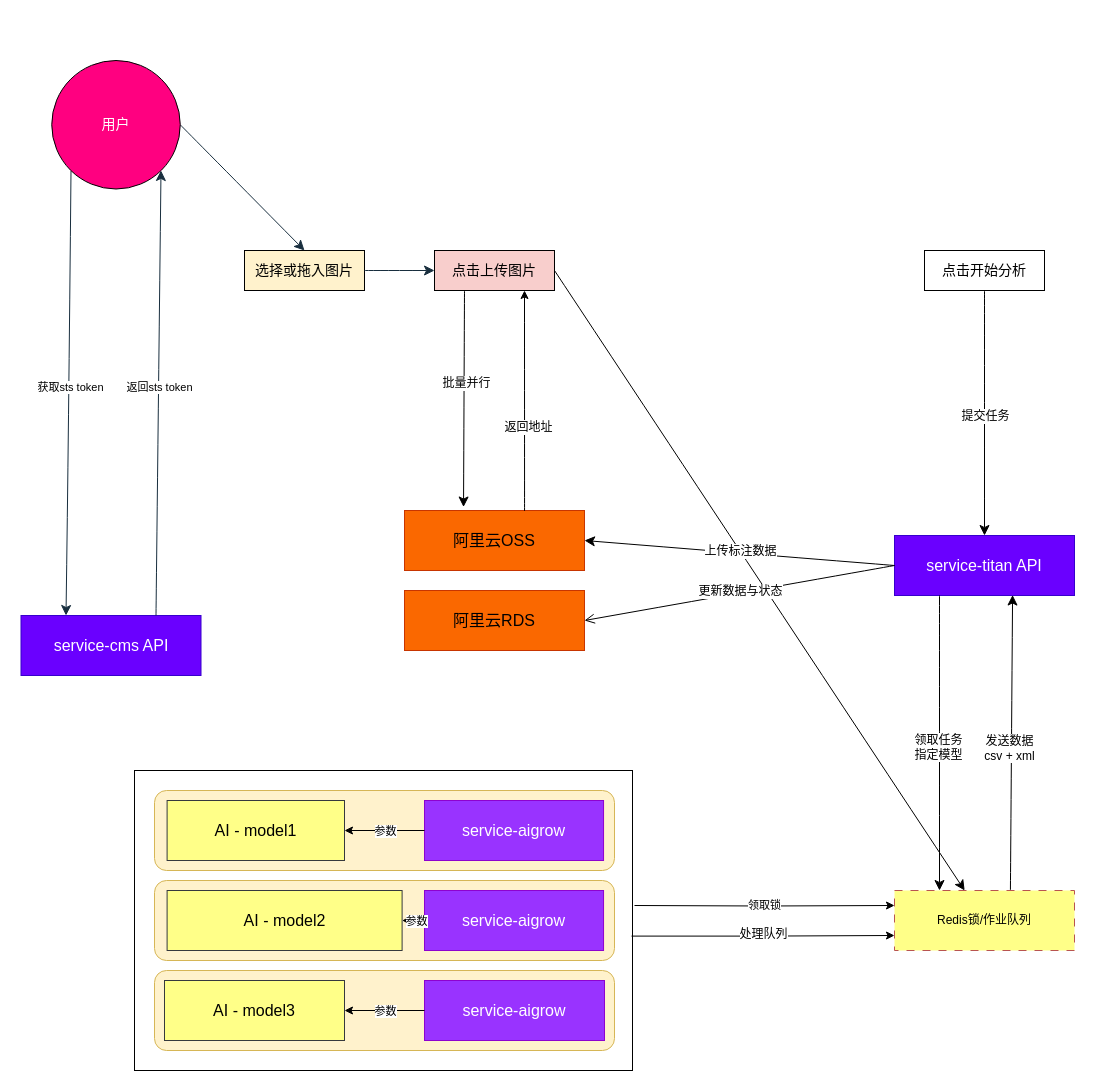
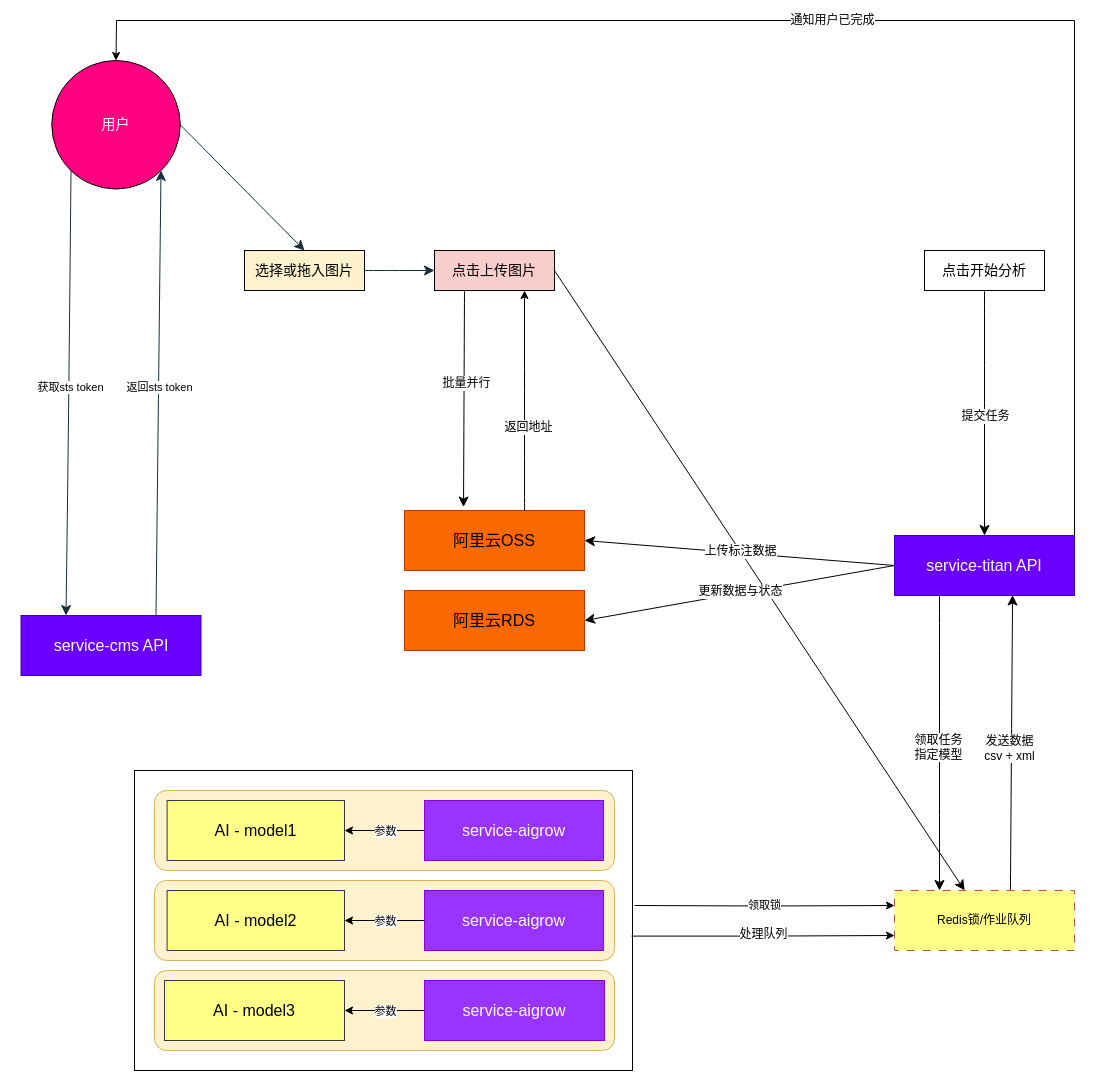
none -> (837, 21)
(592, 619) -> (594, 619)
(285, 921) -> (256, 921)
